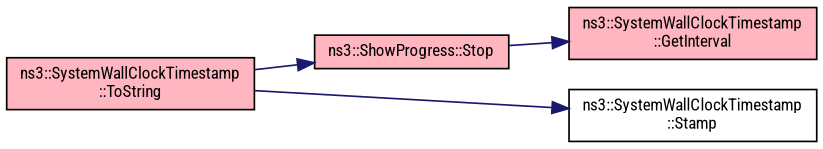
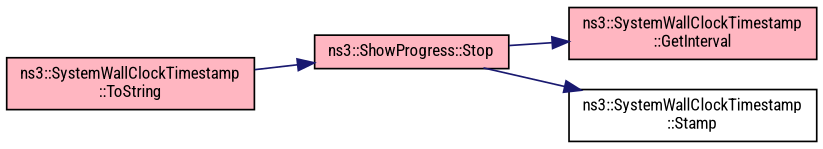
(403, 99) -> (524, 77)
